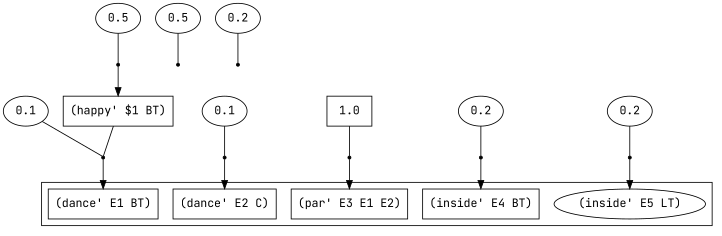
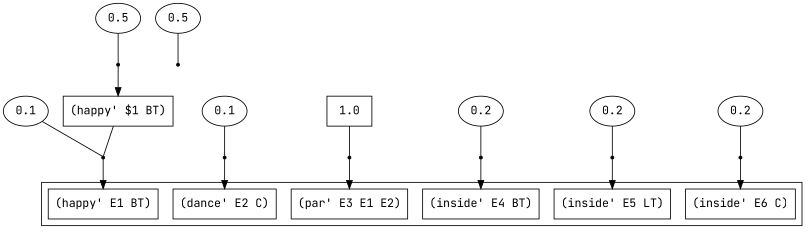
(103, 204) -> (103, 204)
(630, 204) -> (612, 204)
none -> (740, 204)
